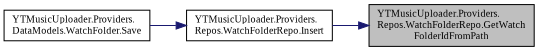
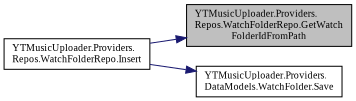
(163, 25) -> (168, 67)
